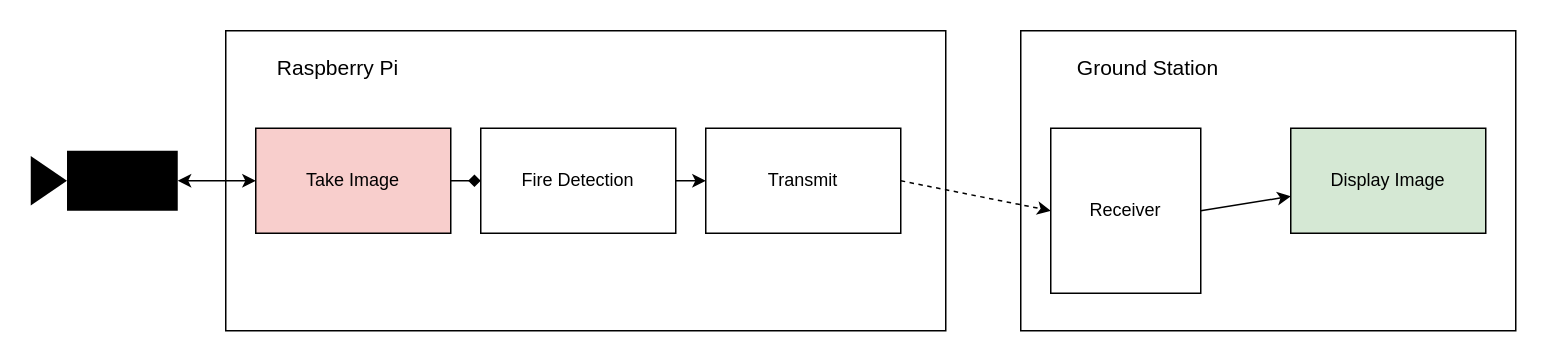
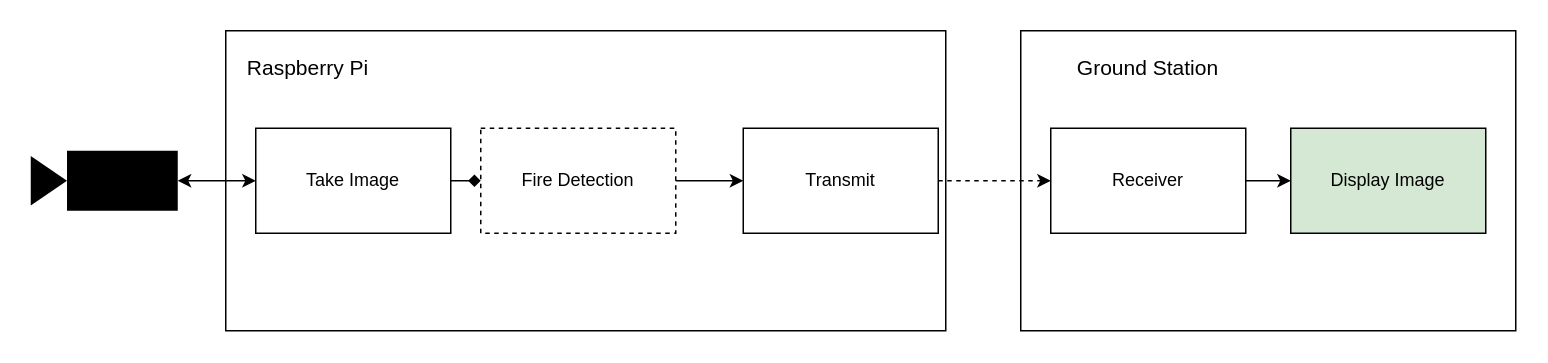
(338, 68) -> (308, 68)
(353, 181) -> (353, 181)
(578, 181) -> (578, 181)
(803, 181) -> (841, 181)
(1126, 211) -> (1148, 181)
